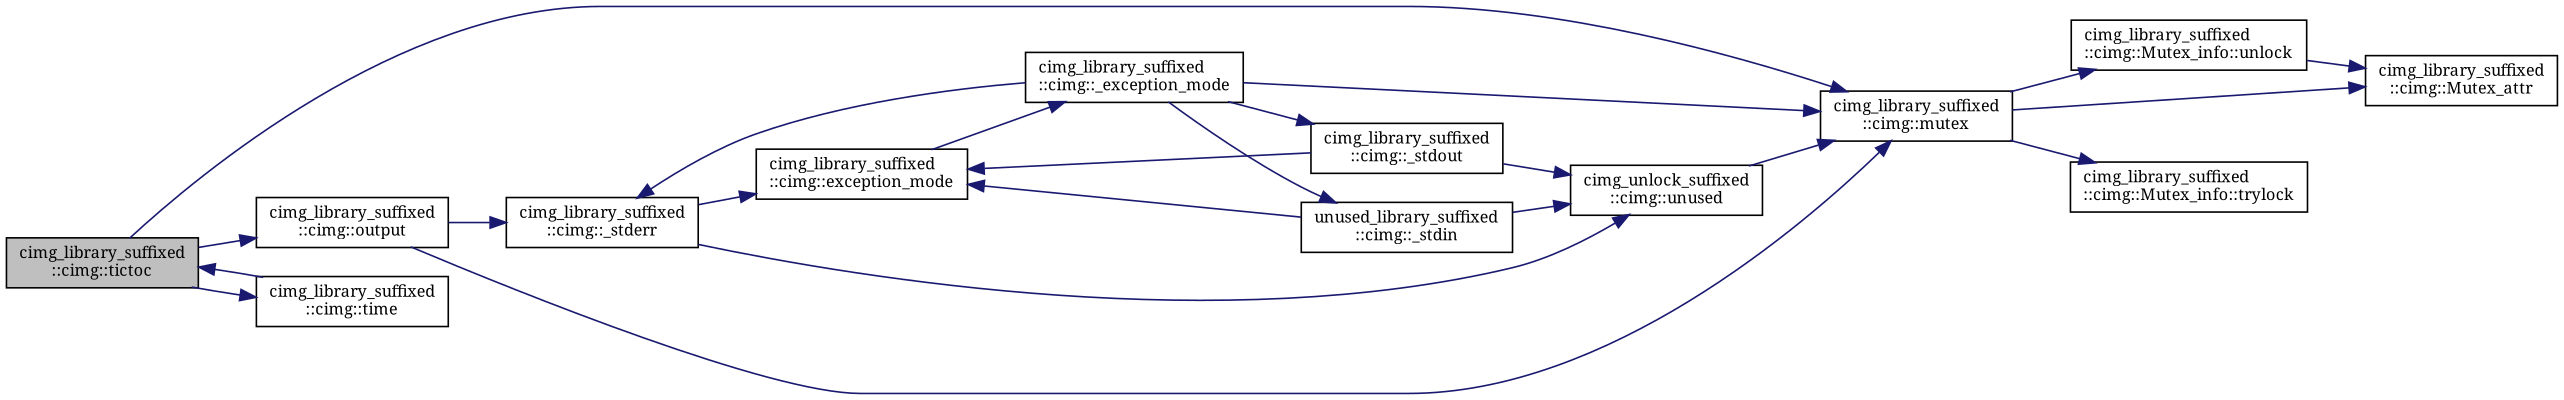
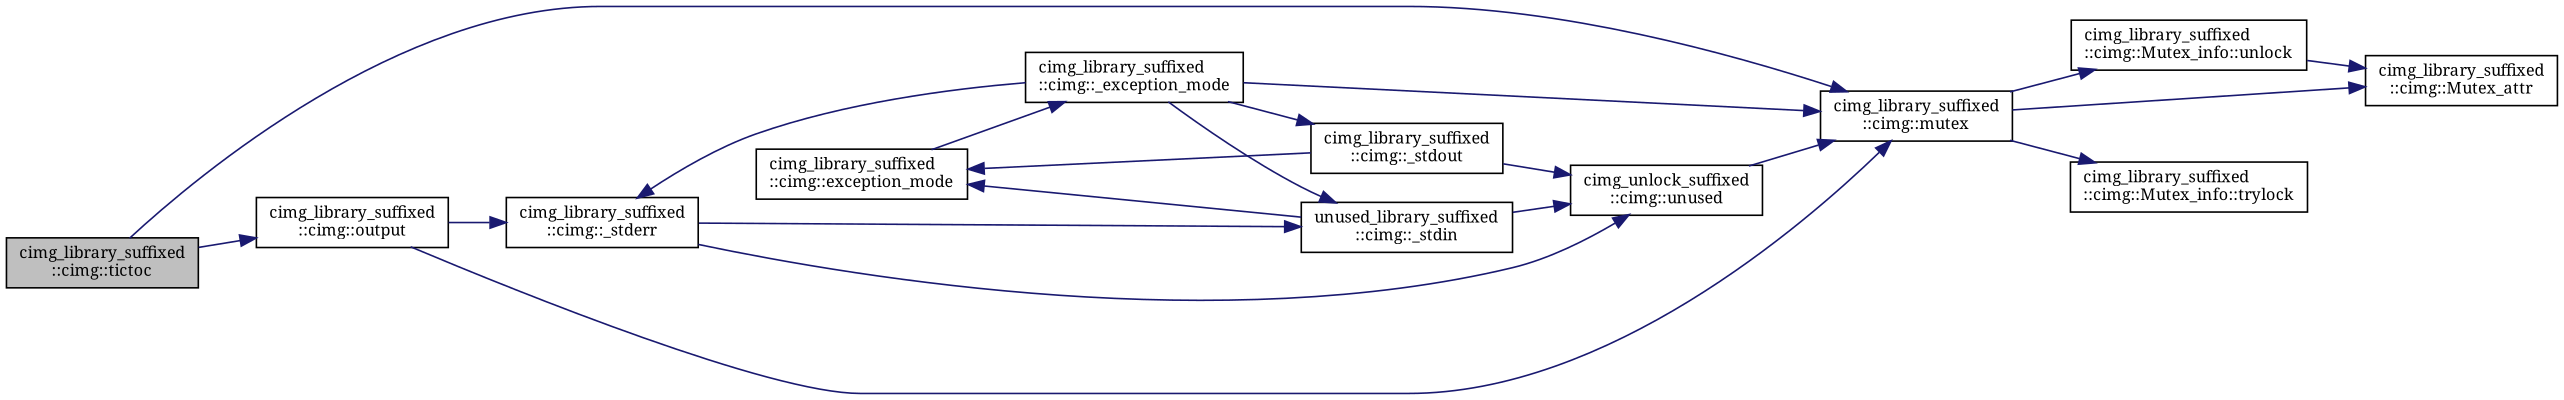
(719, 201) -> (992, 225)
(352, 302) -> none
